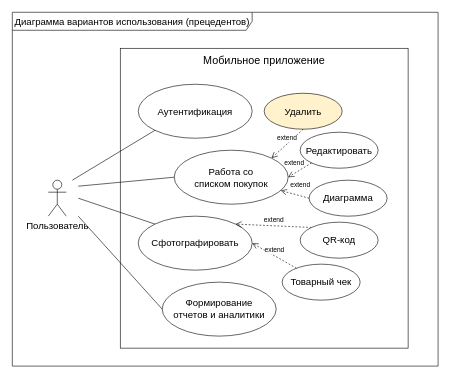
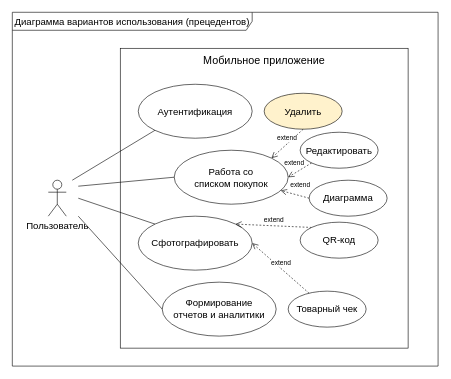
(321, 282) -> (327, 309)
